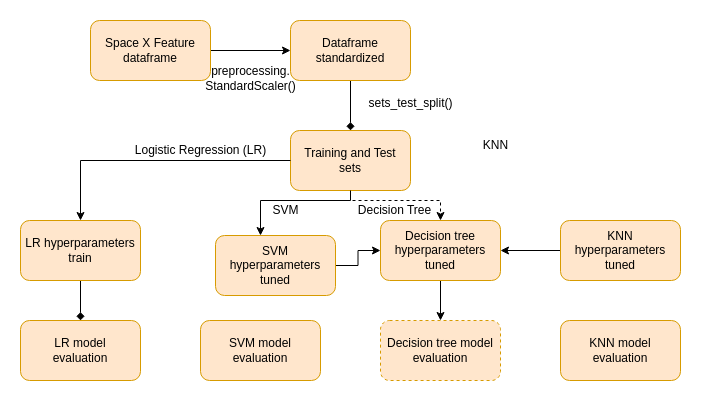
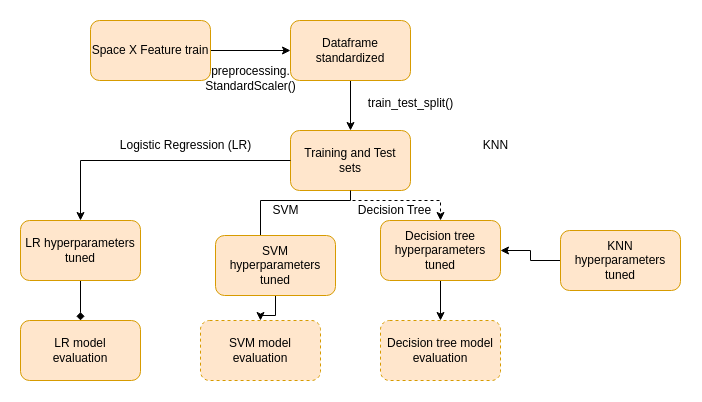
(151, 51) -> (151, 51)
(411, 104) -> (411, 104)
(351, 122) -> (351, 122)
(201, 151) -> (186, 146)
(261, 227) -> (261, 230)
(81, 251) -> (81, 251)
(621, 251) -> (621, 261)
(358, 262) -> (276, 314)
(261, 351) -> (261, 351)
(621, 351) -> none
